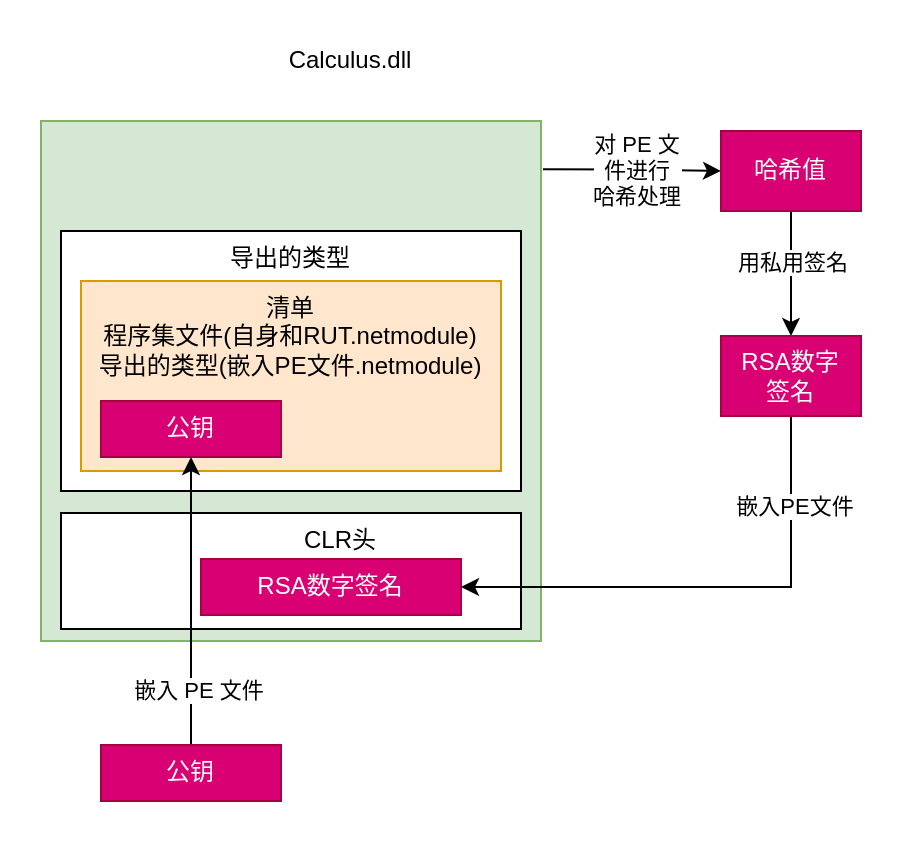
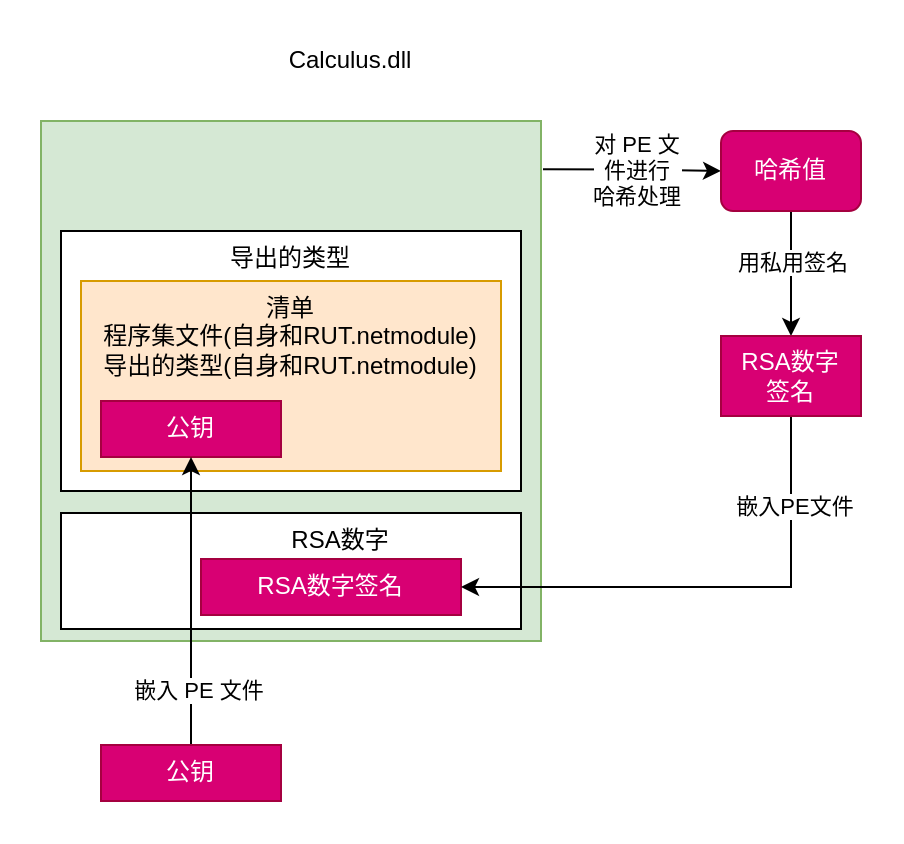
(791, 171) -> (791, 171)
(291, 338) -> (291, 338)
(291, 541) -> (291, 541)
